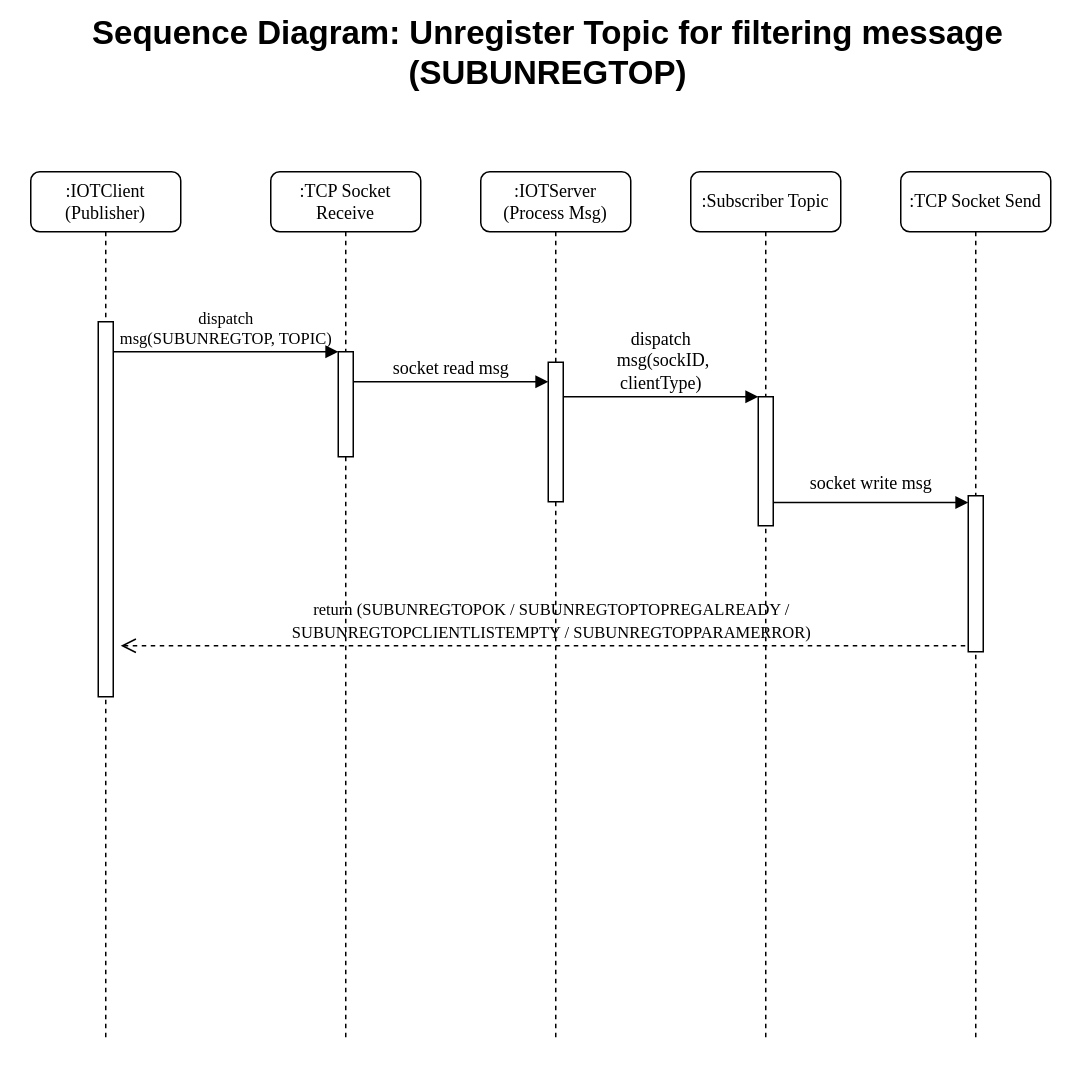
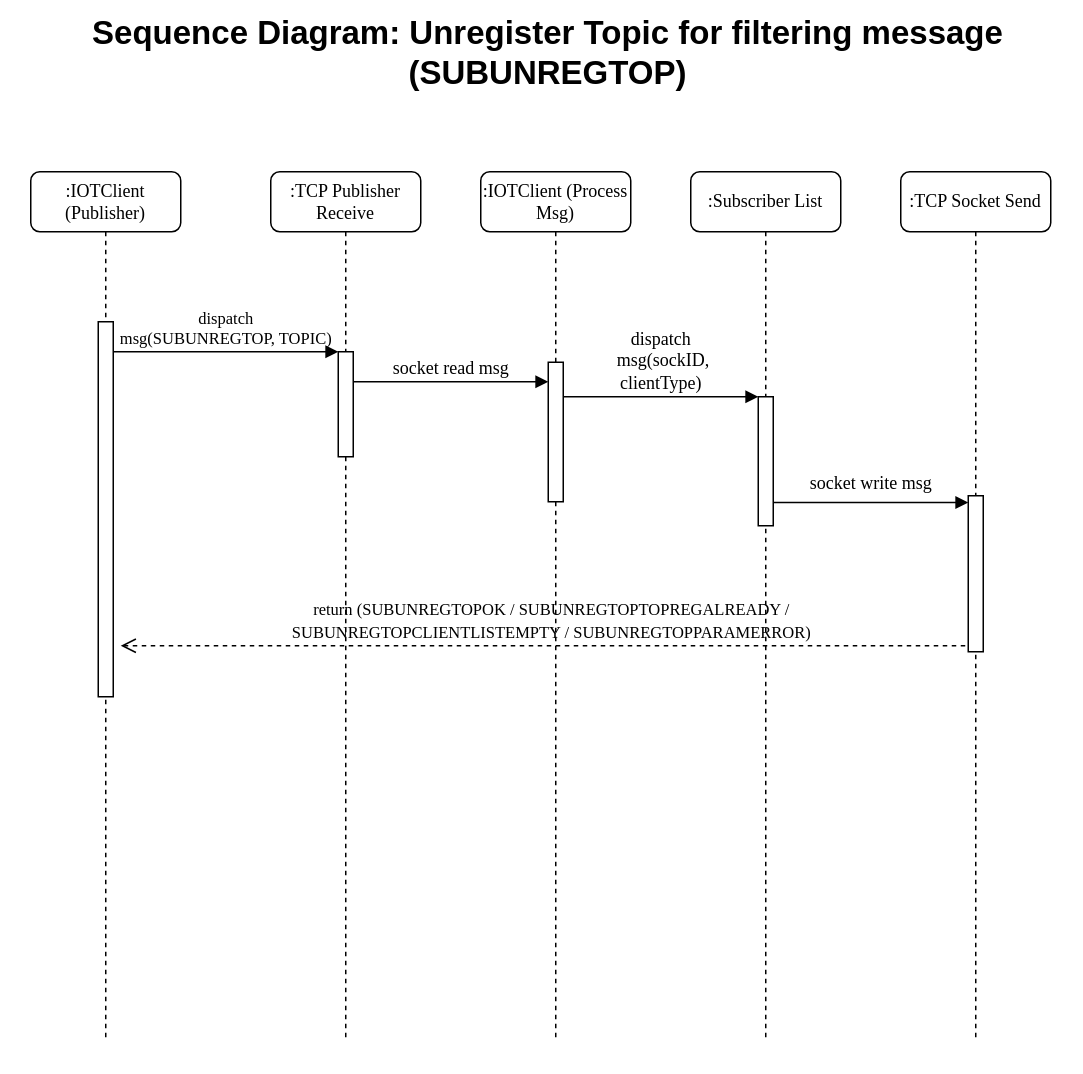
(346, 202) -> (346, 202)
(556, 202) -> (556, 202)
(766, 202) -> (766, 202)
